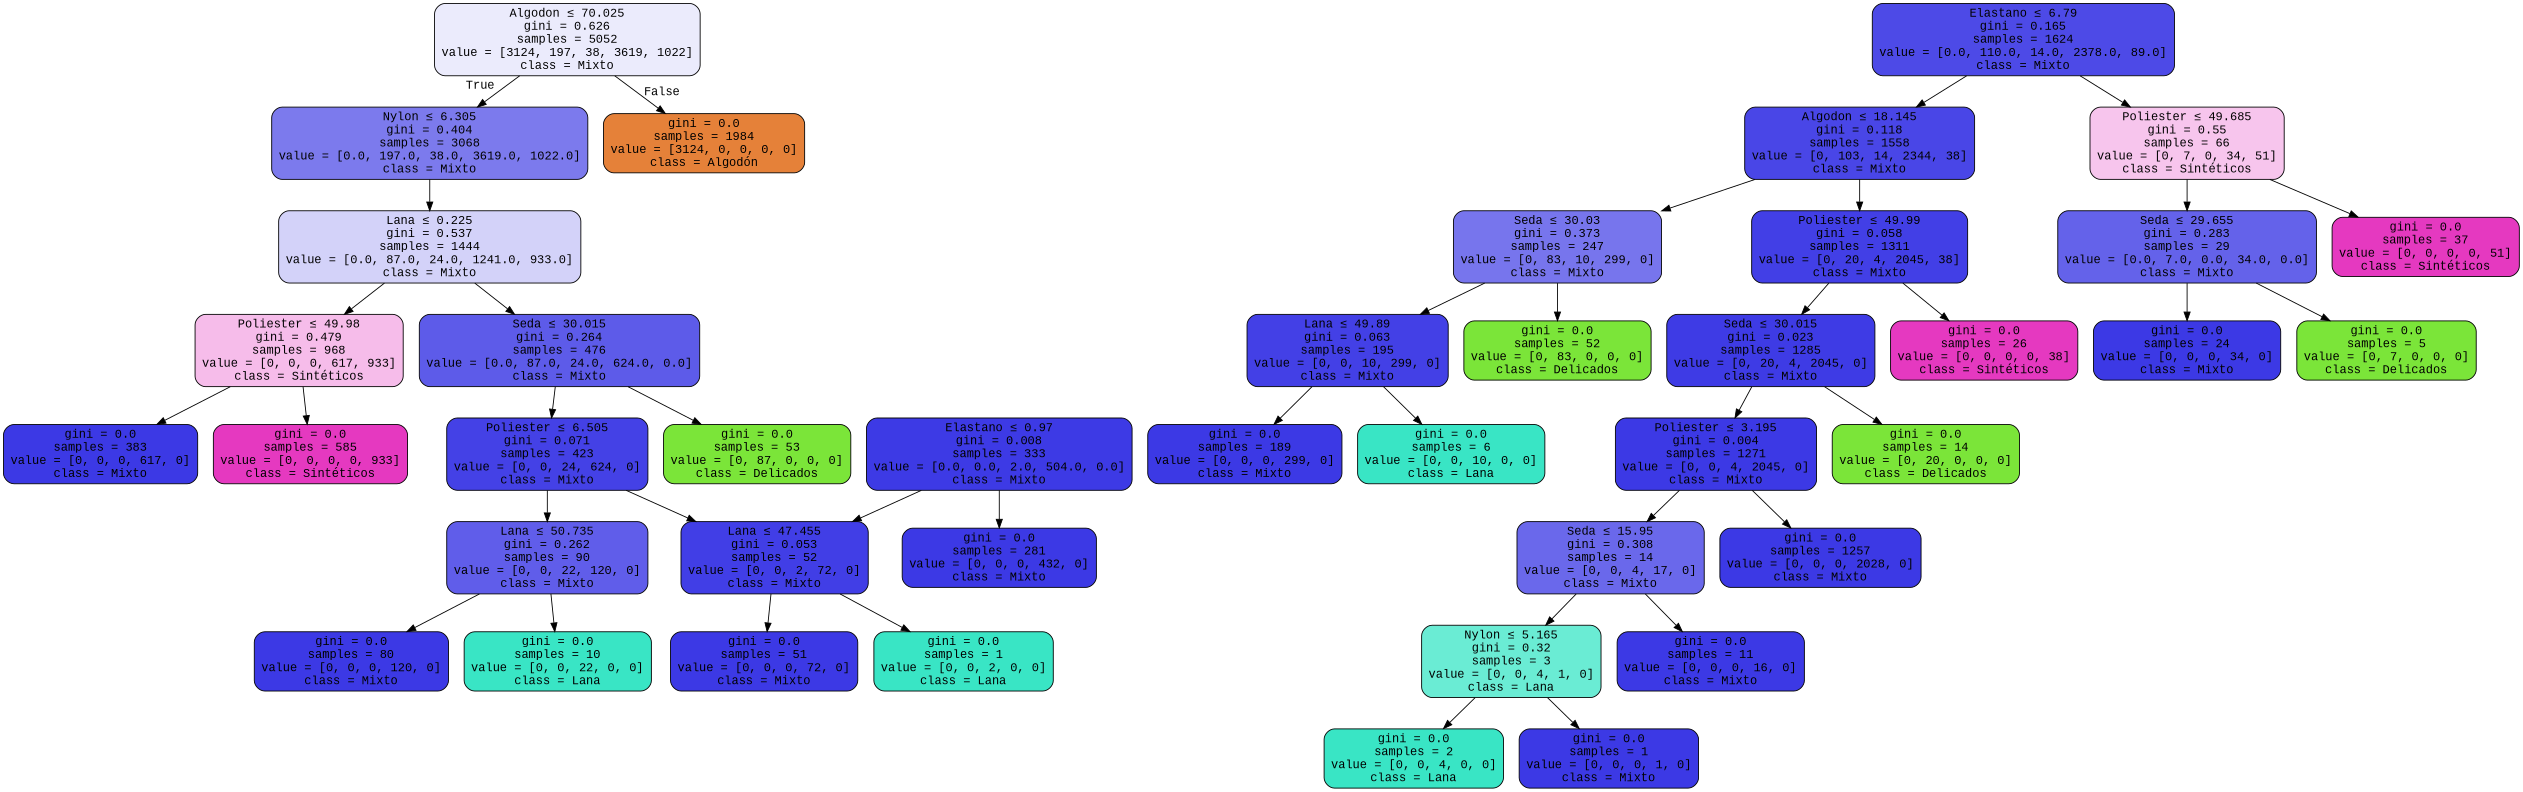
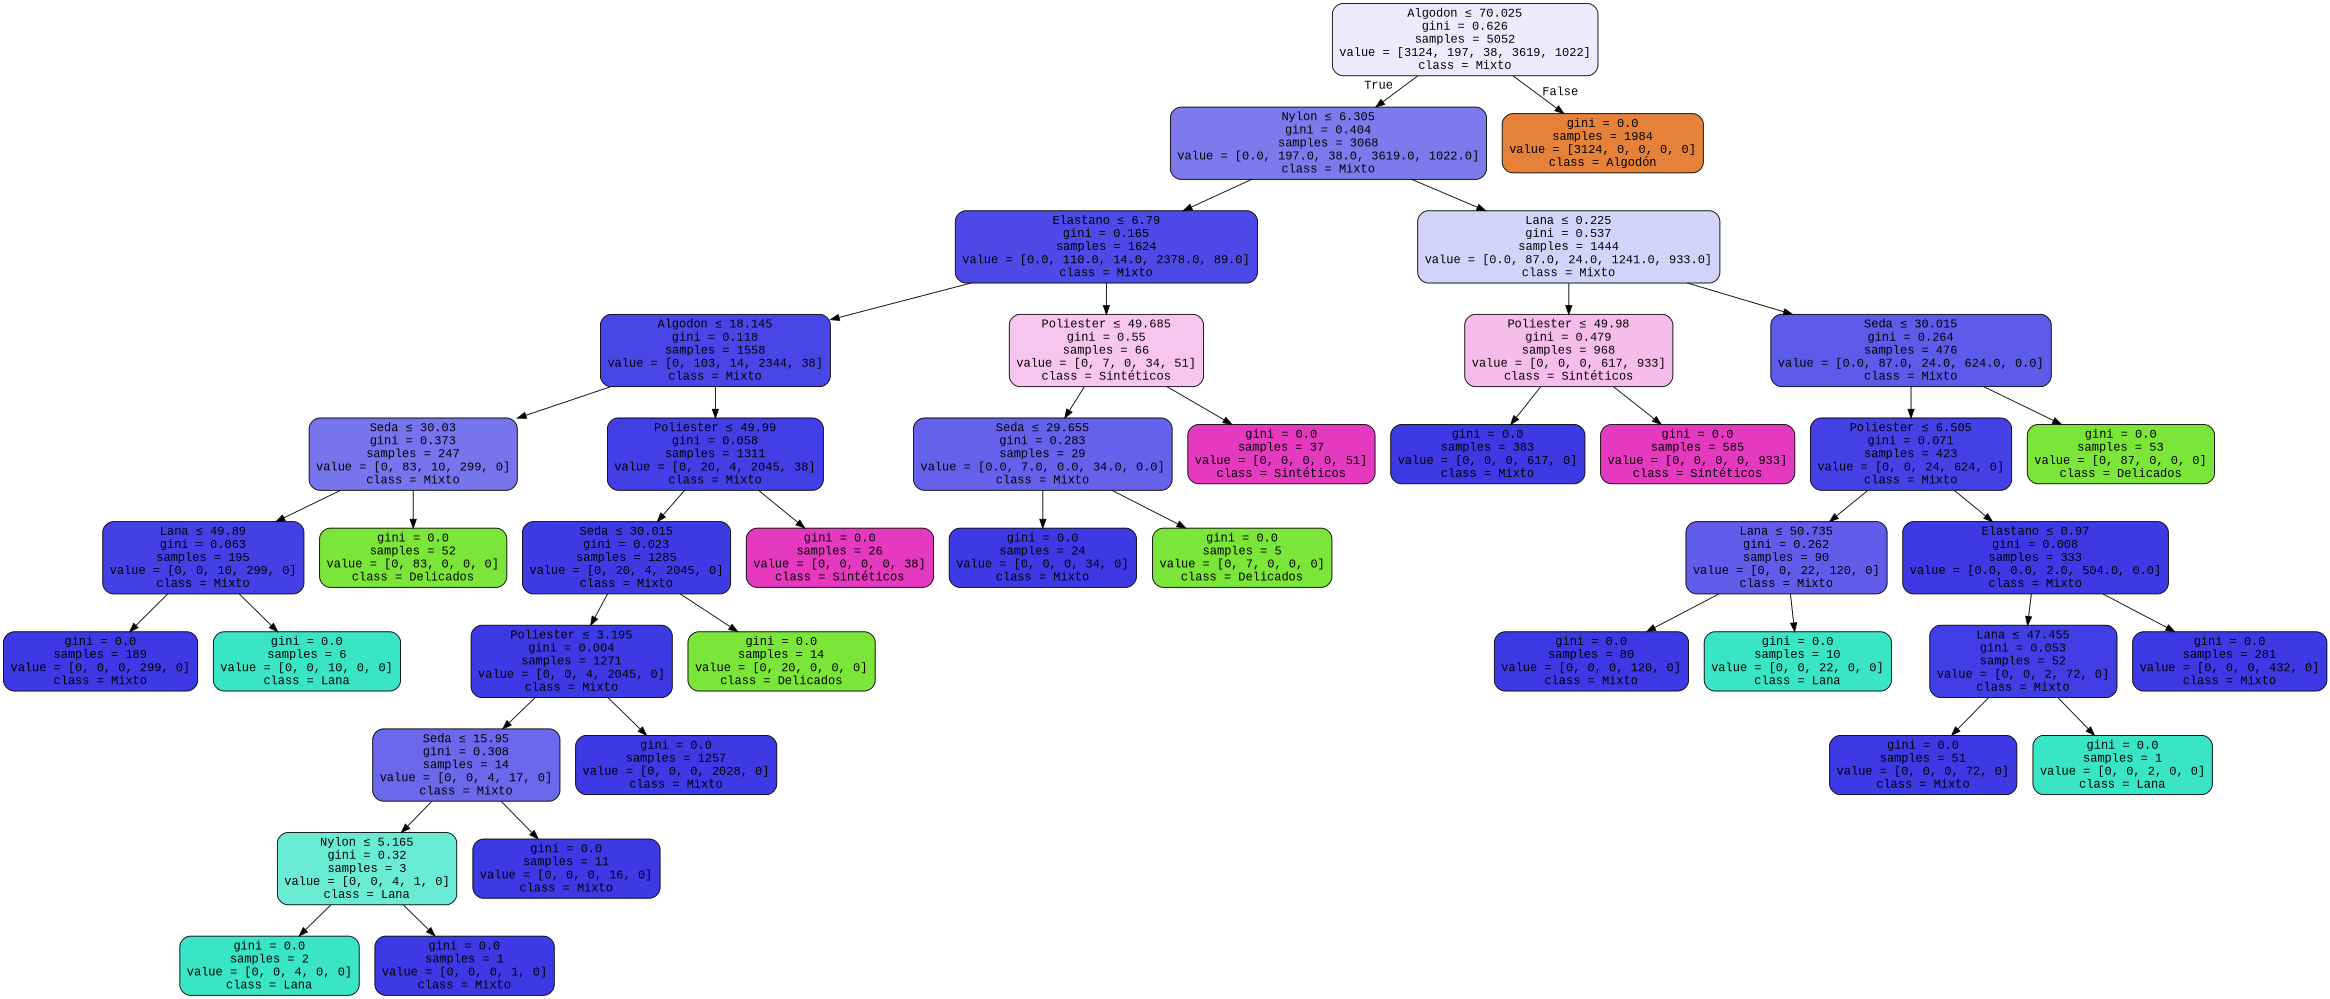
none -> (1221, 193)
(657, 504) -> (1970, 503)
